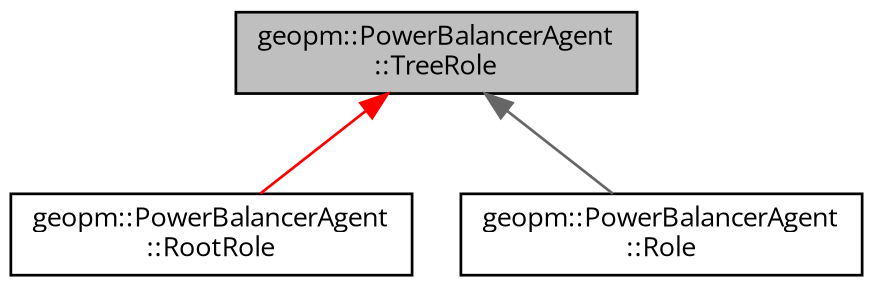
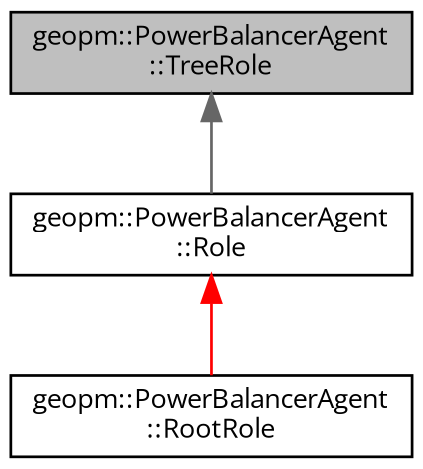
(313, 152) -> (211, 339)
